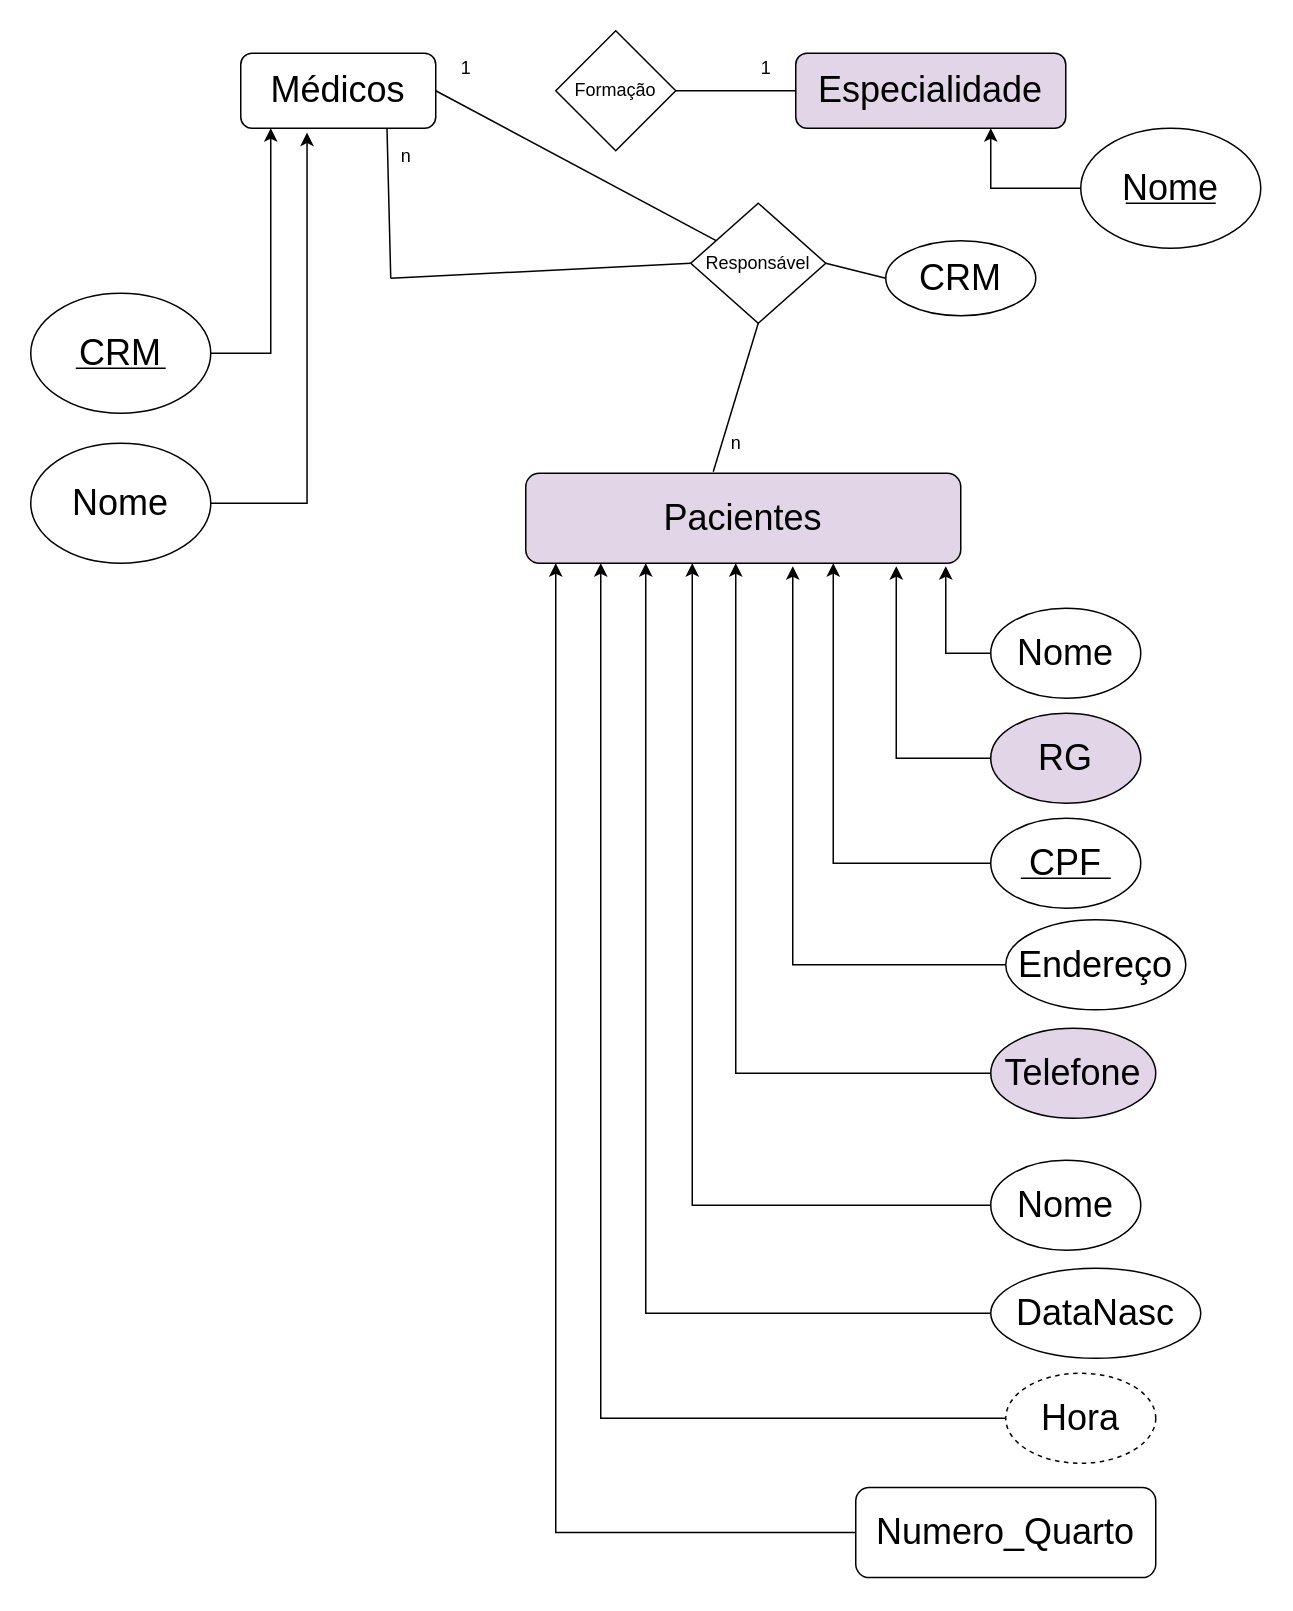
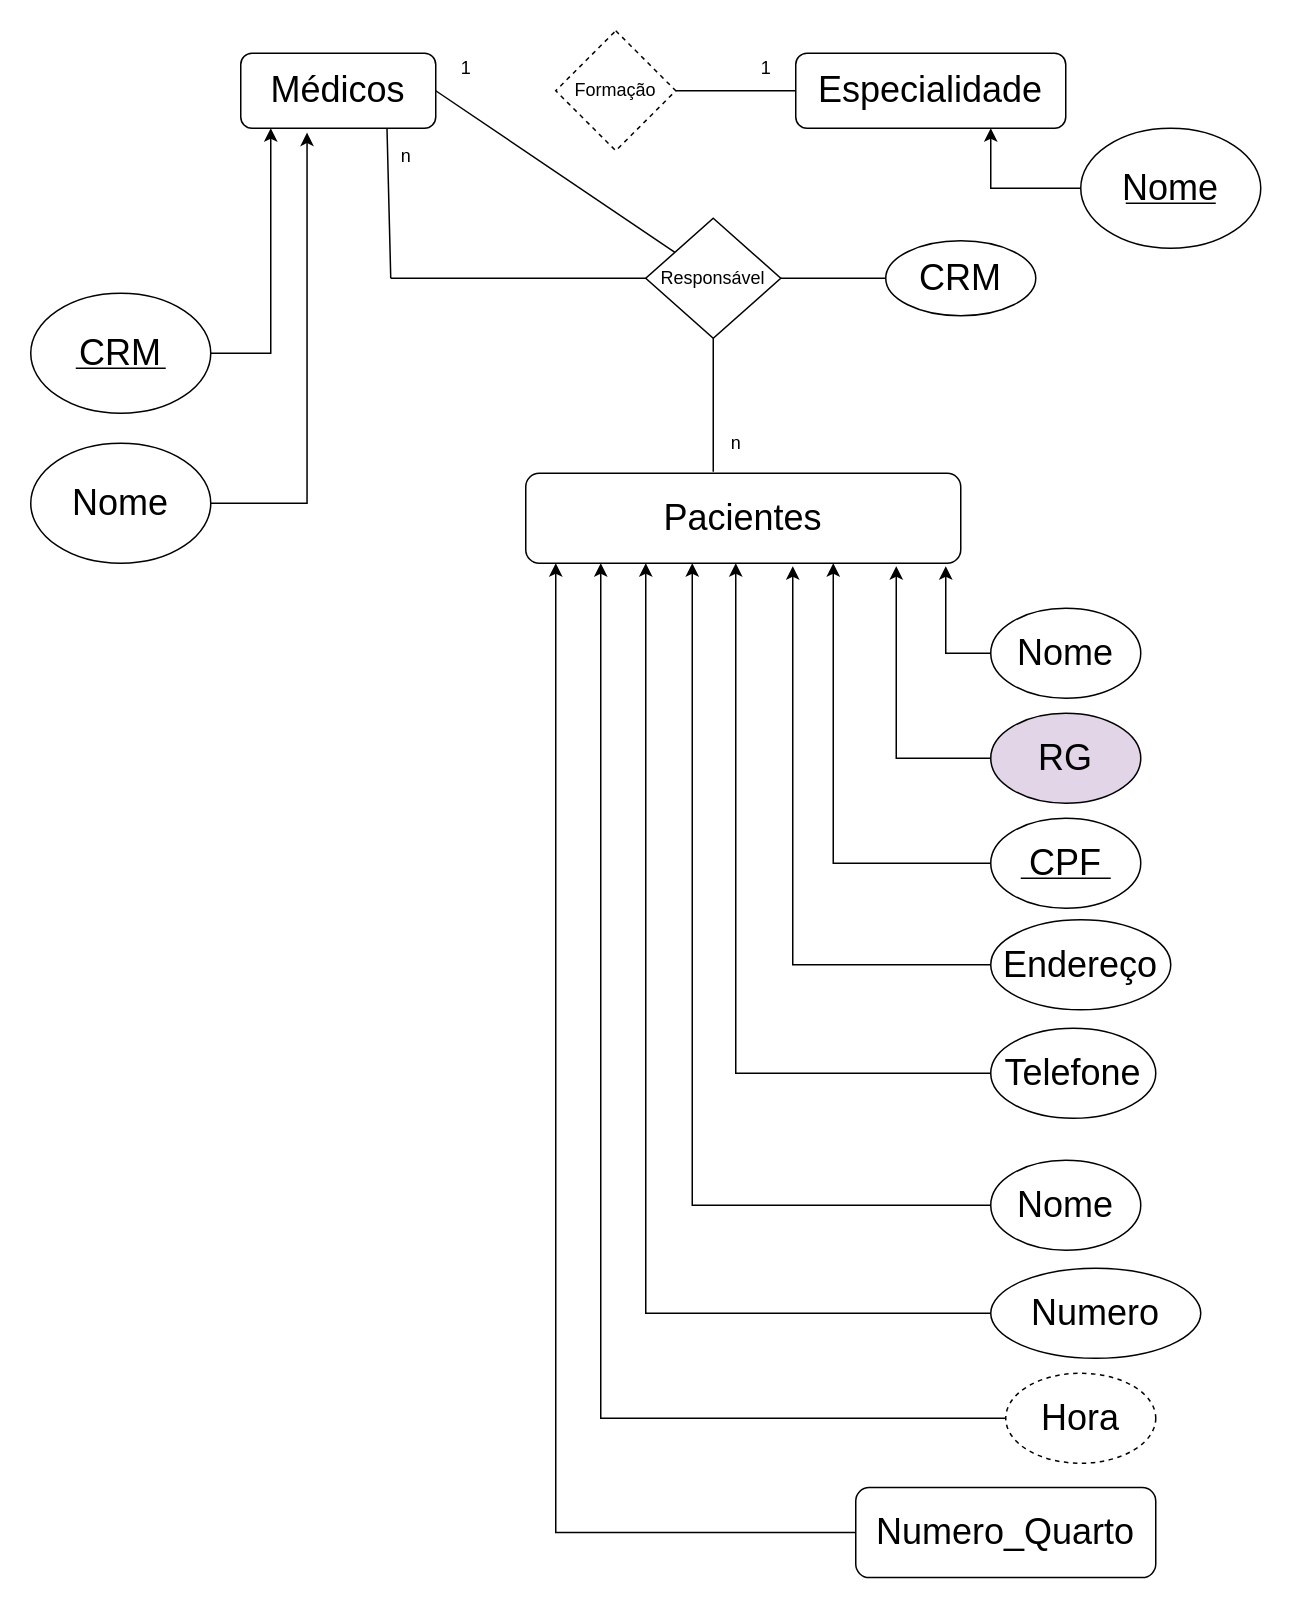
(616, 91) -> (616, 91)
(931, 91) -> (931, 91)
(758, 263) -> (713, 278)
(743, 518) -> (743, 518)
(1096, 965) -> (1081, 965)
(1073, 1073) -> (1073, 1073)
(1096, 1313) -> (1096, 1313)
